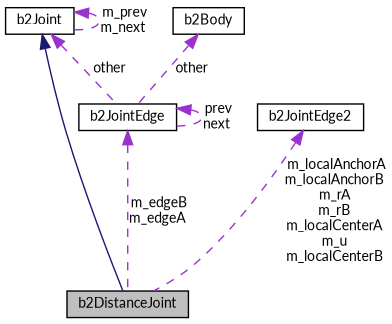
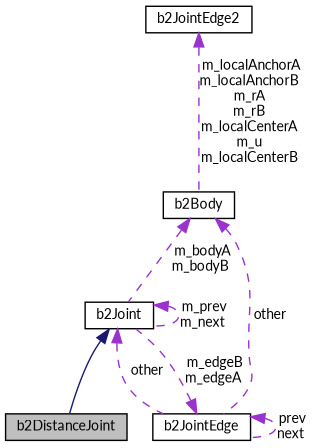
(128, 218) -> (168, 361)
(233, 225) -> (199, 119)
none -> (155, 266)
